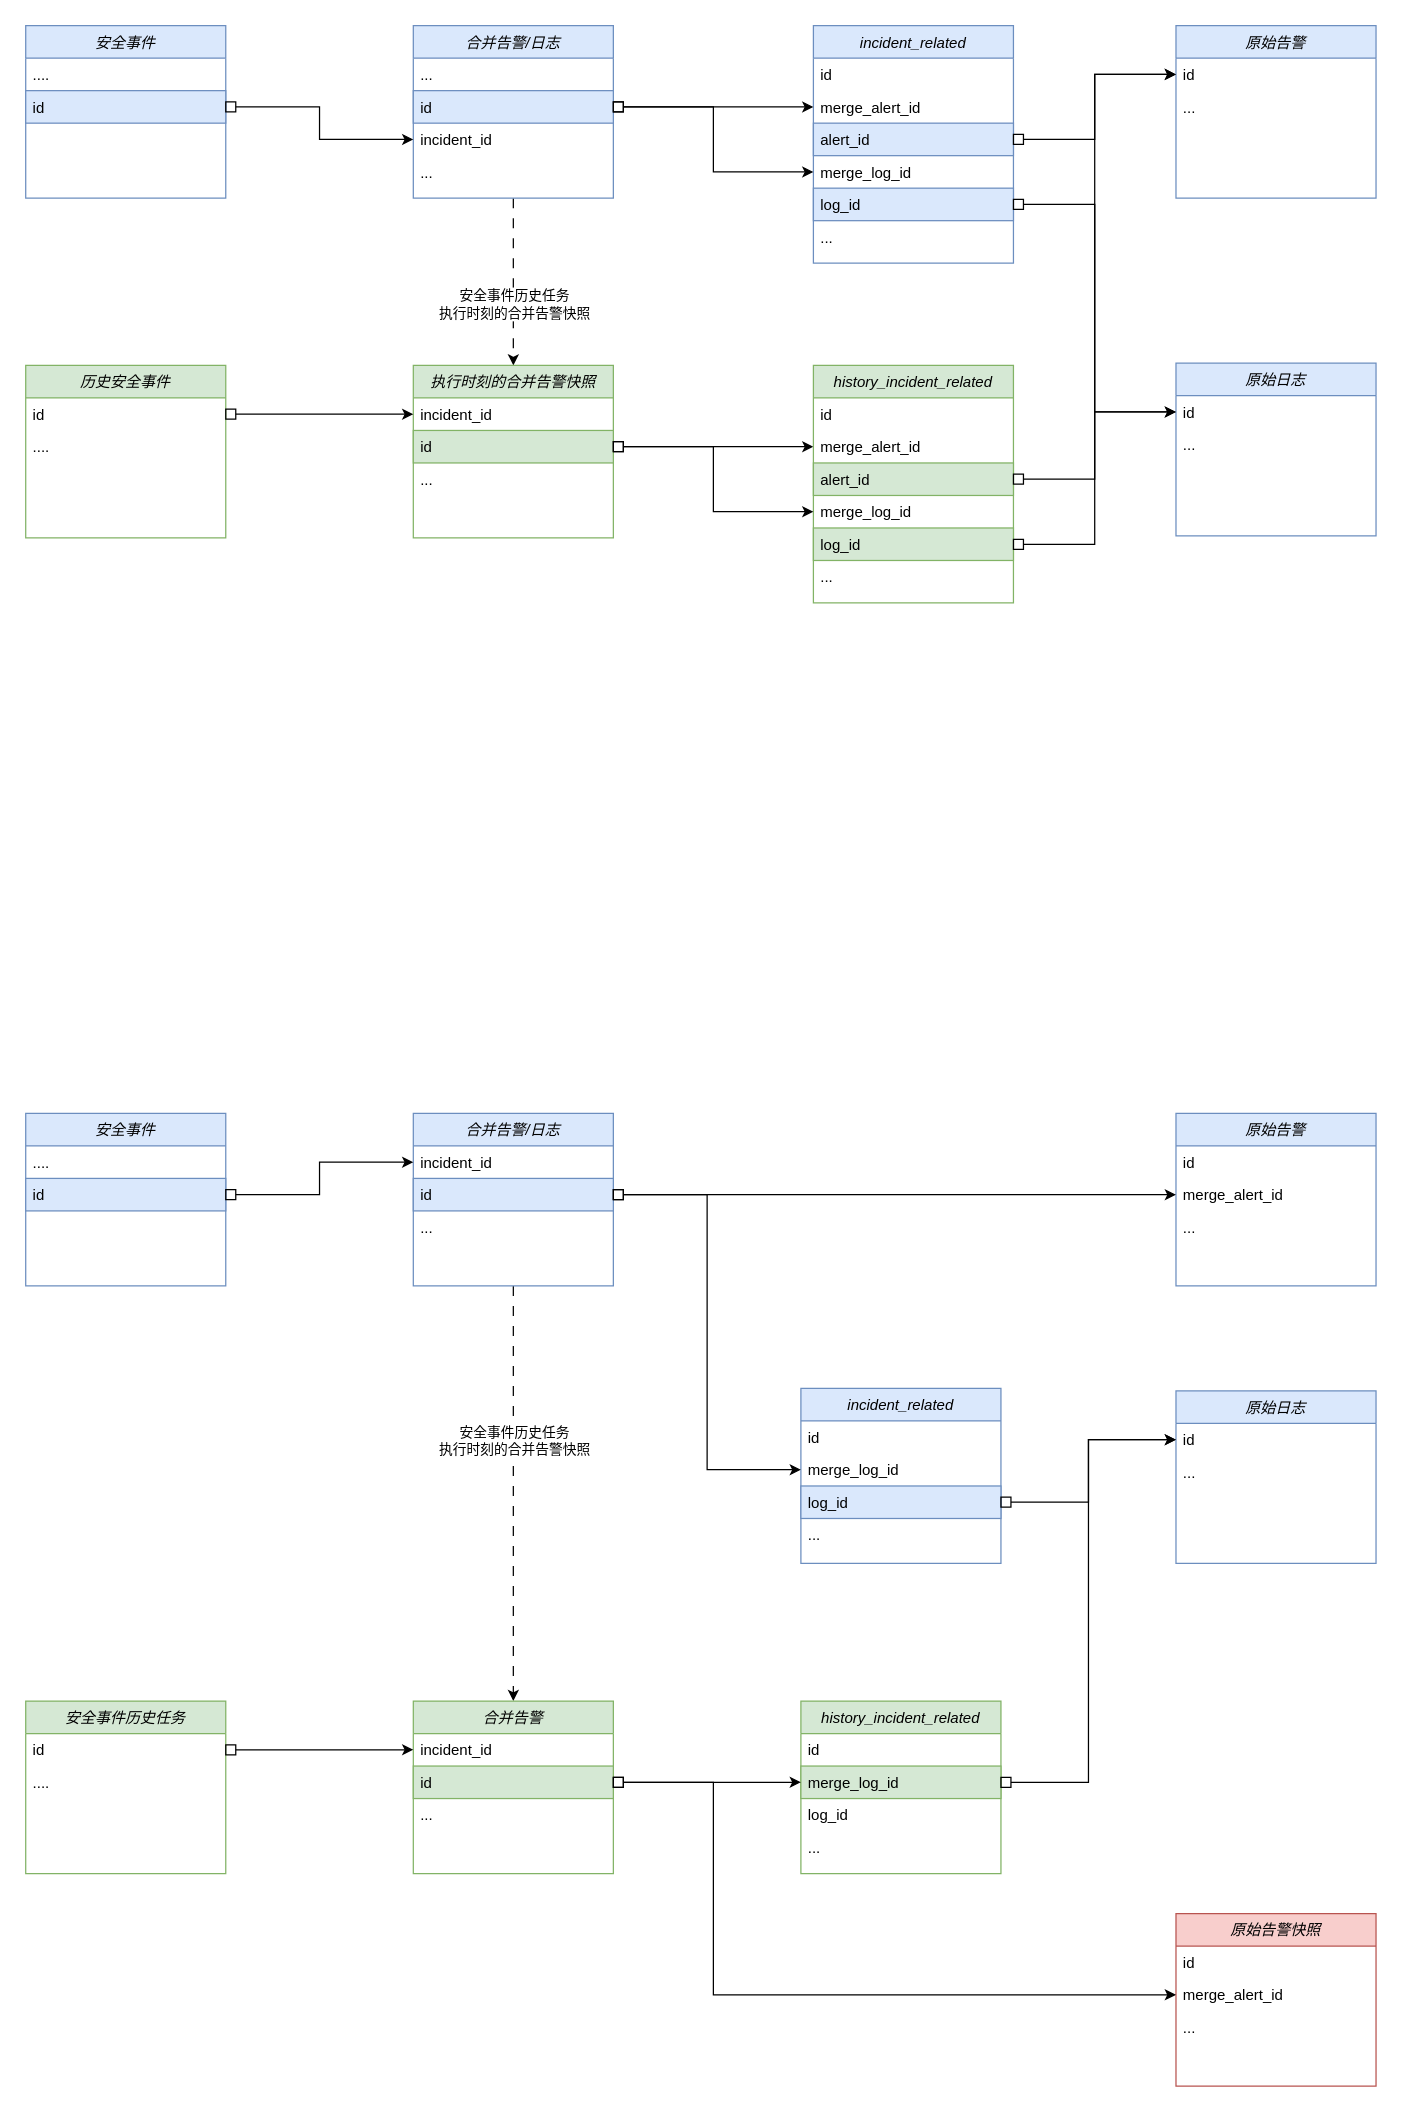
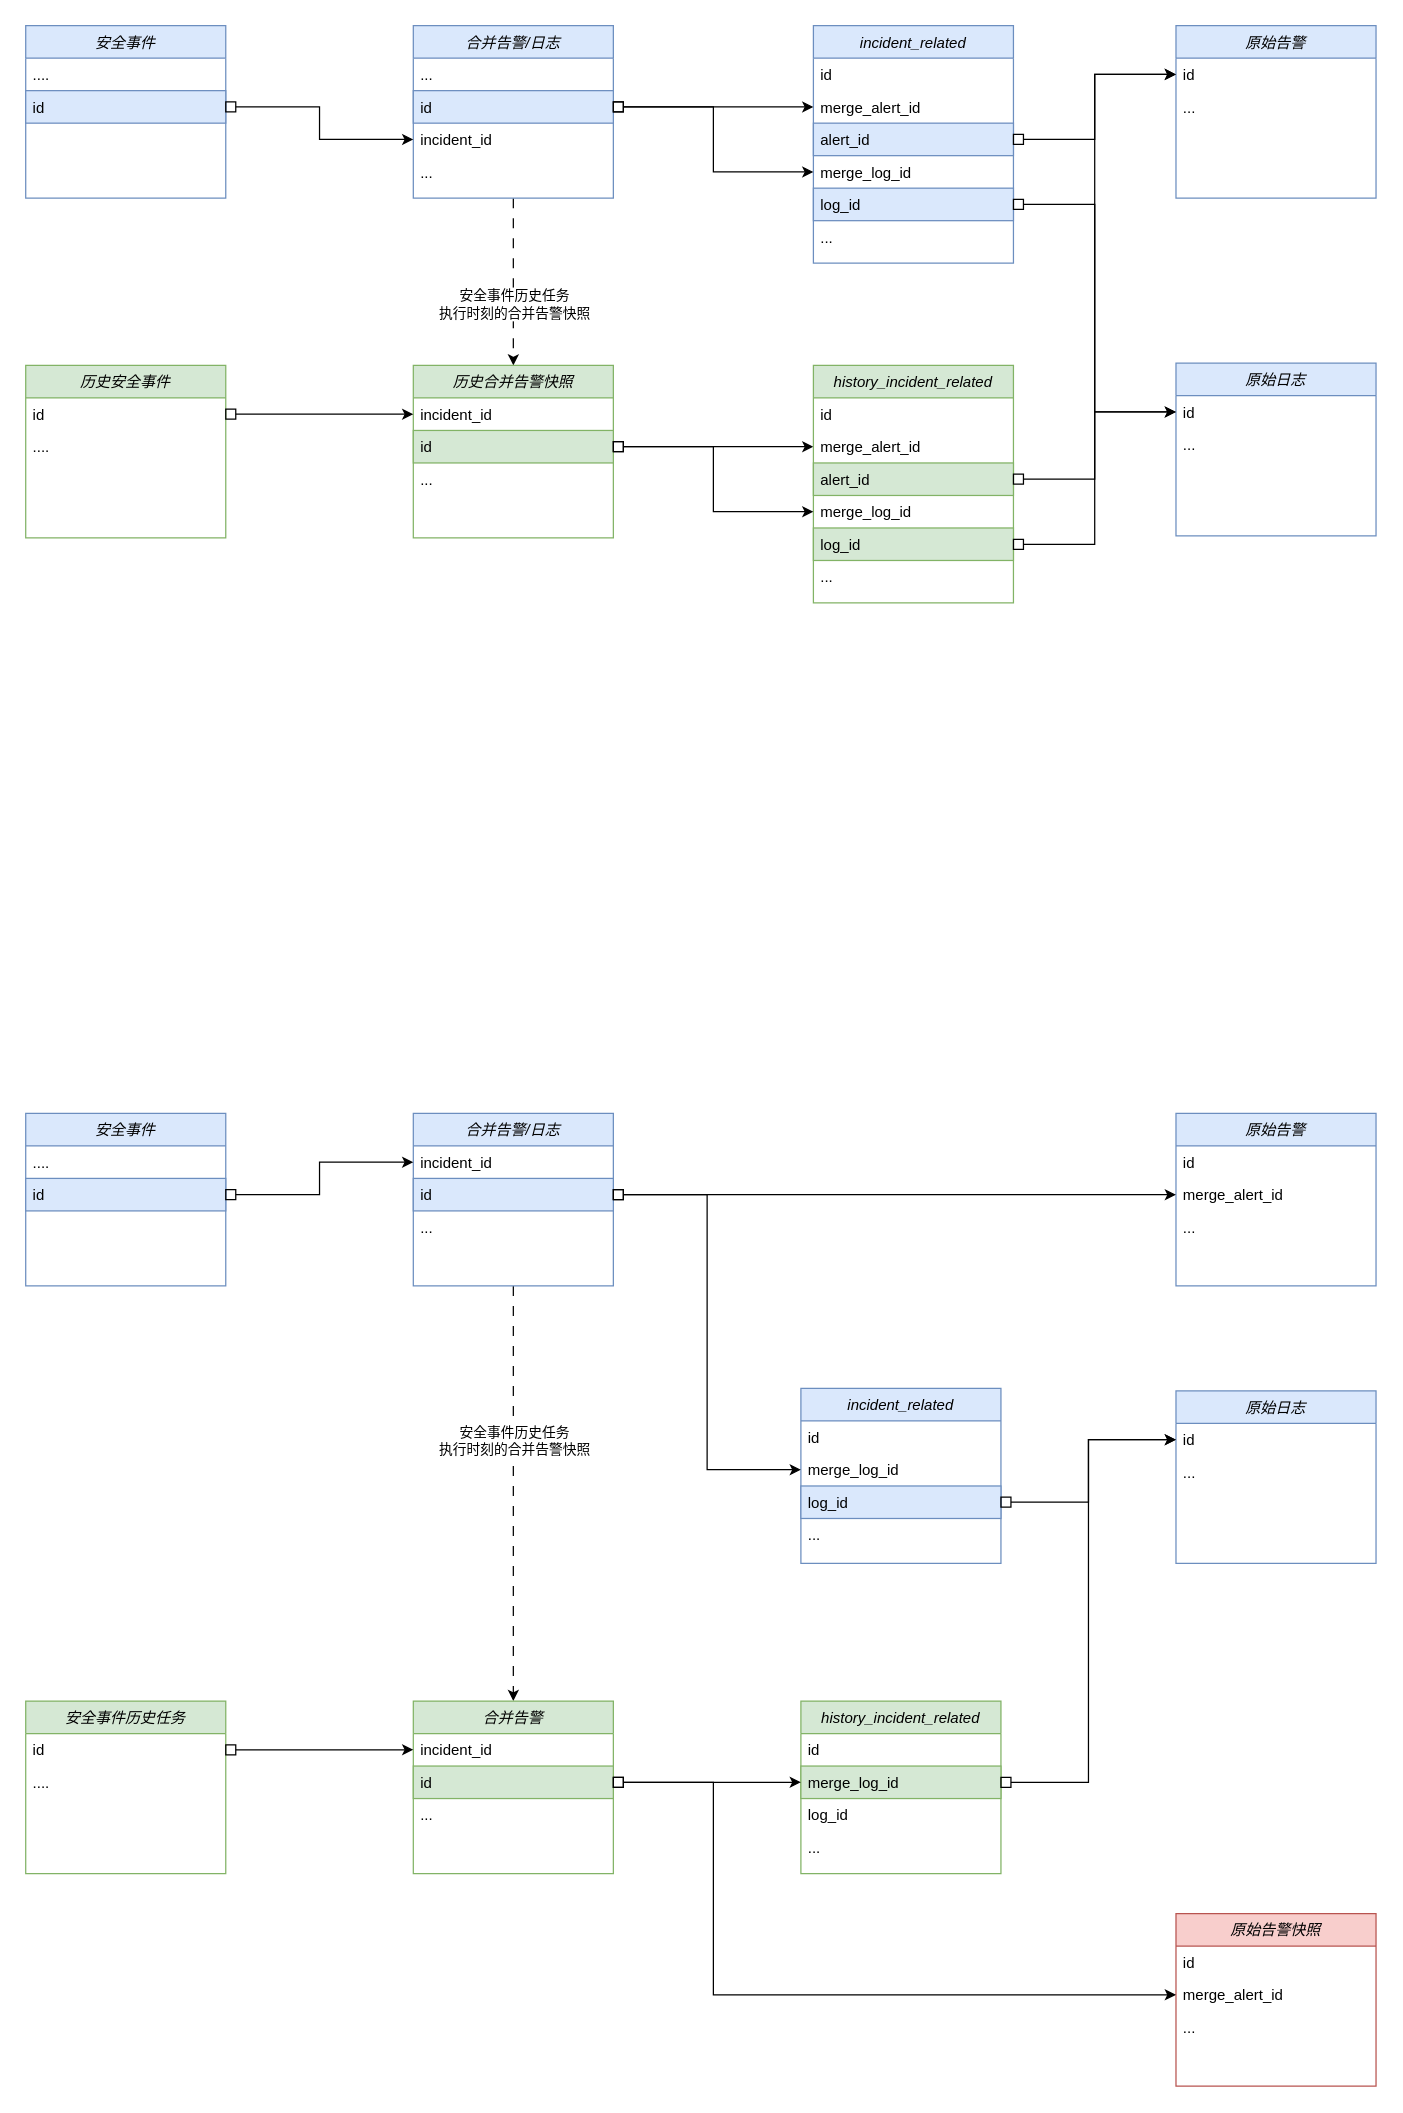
(513, 382) -> (513, 382)
